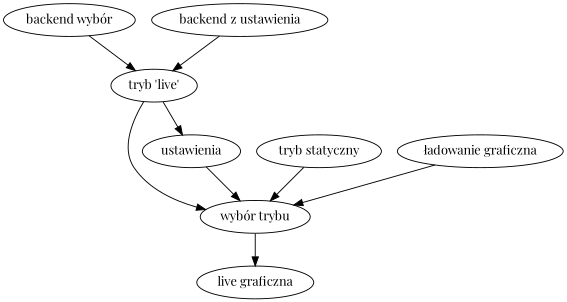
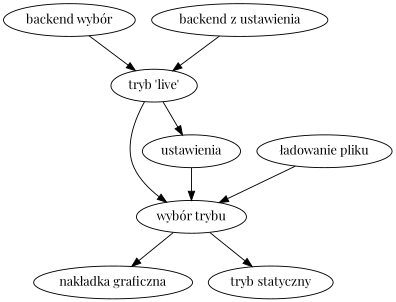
(480, 151) -> (324, 151)
(290, 181) -> (227, 247)
(255, 282) -> (113, 282)
